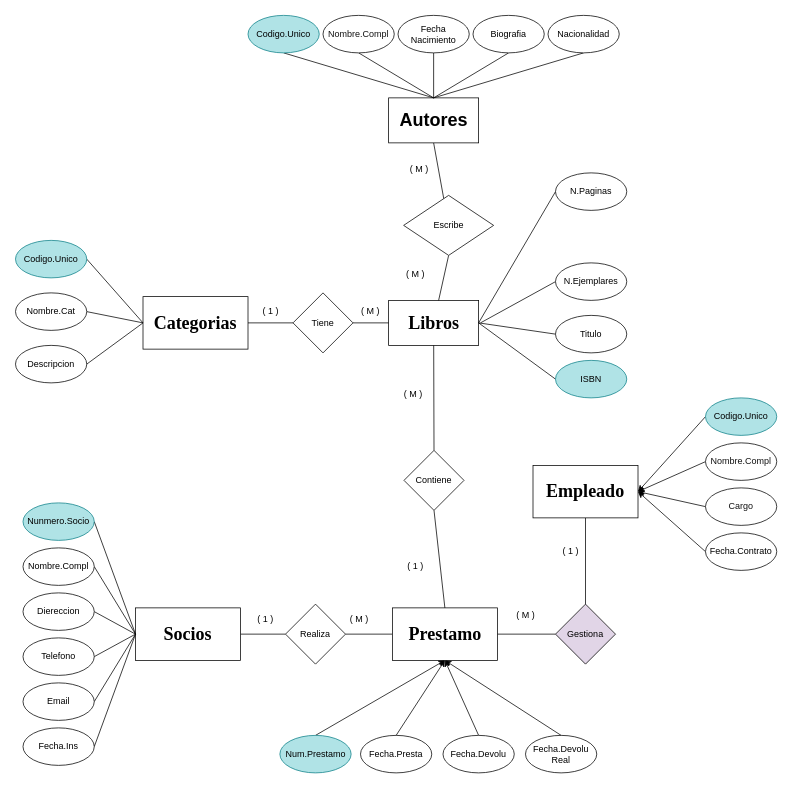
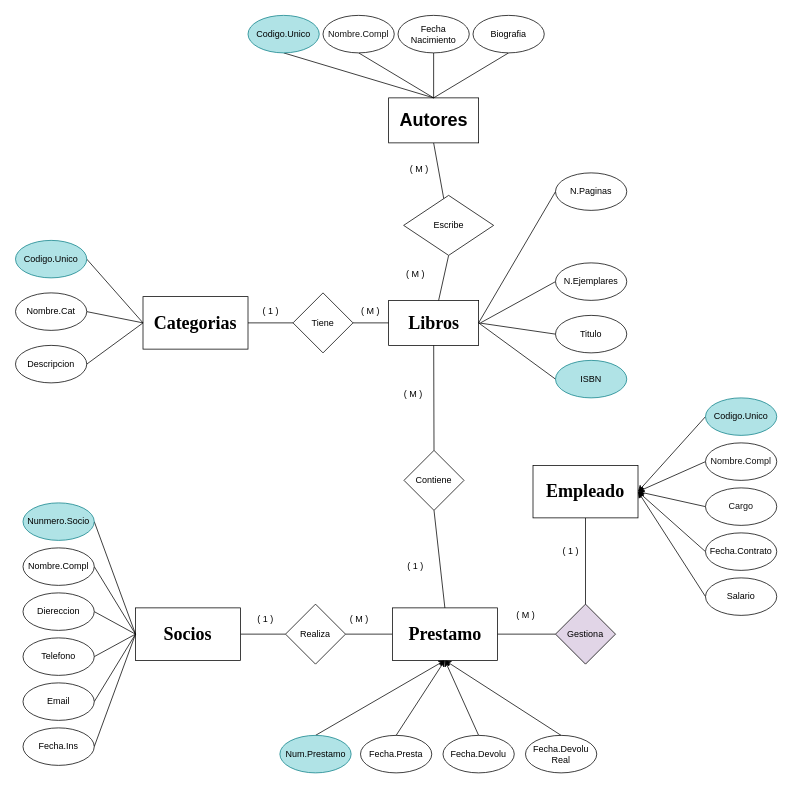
(584, 34) -> none
(510, 75) -> none
none -> (673, 546)
none -> (741, 597)
